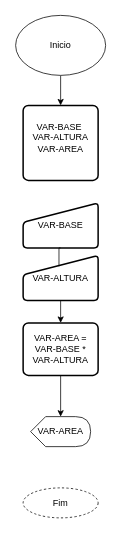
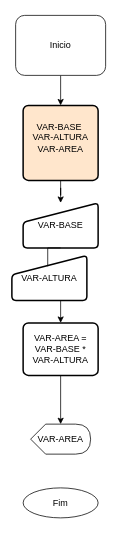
(60, 45) -> (60, 45)
(60, 143) -> (60, 143)
none -> (60, 194)
(60, 278) -> (49, 278)
(60, 432) -> (60, 439)
(60, 503) -> (60, 503)
